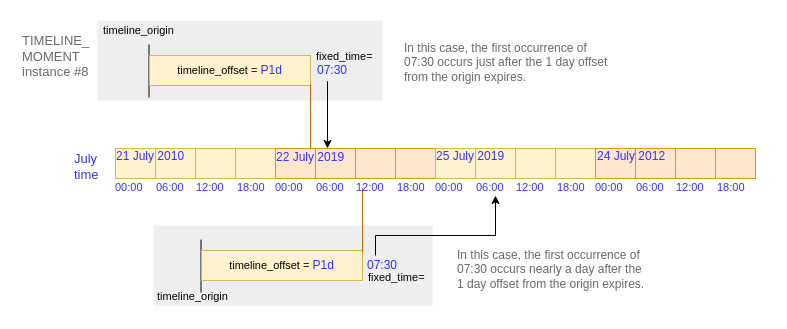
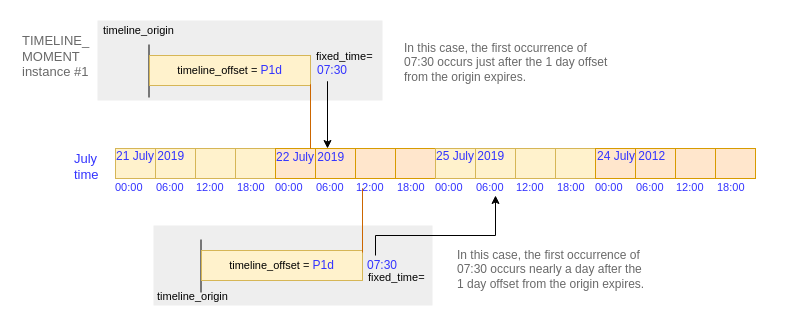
(59, 57) -> (59, 57)
(152, 157) -> (152, 157)
